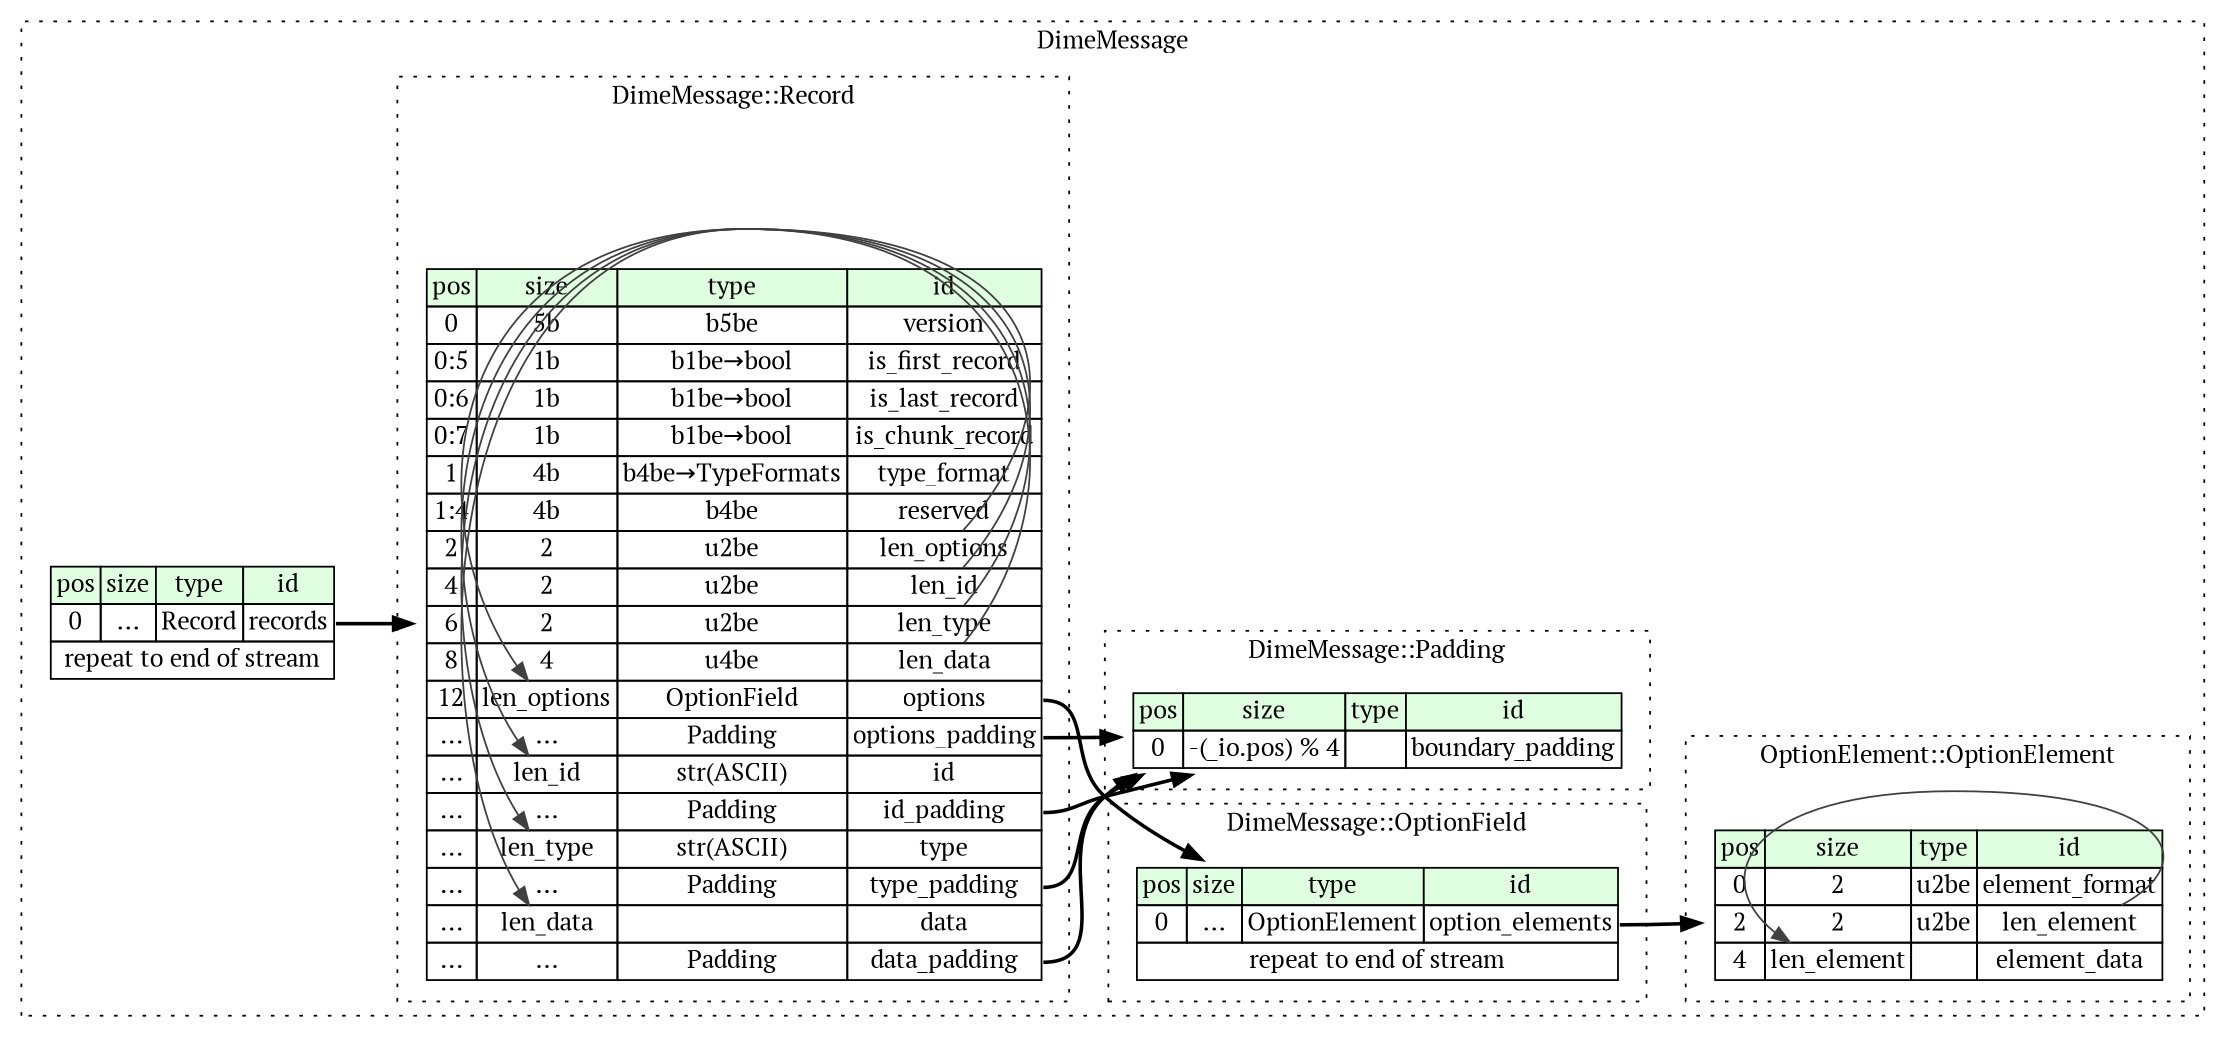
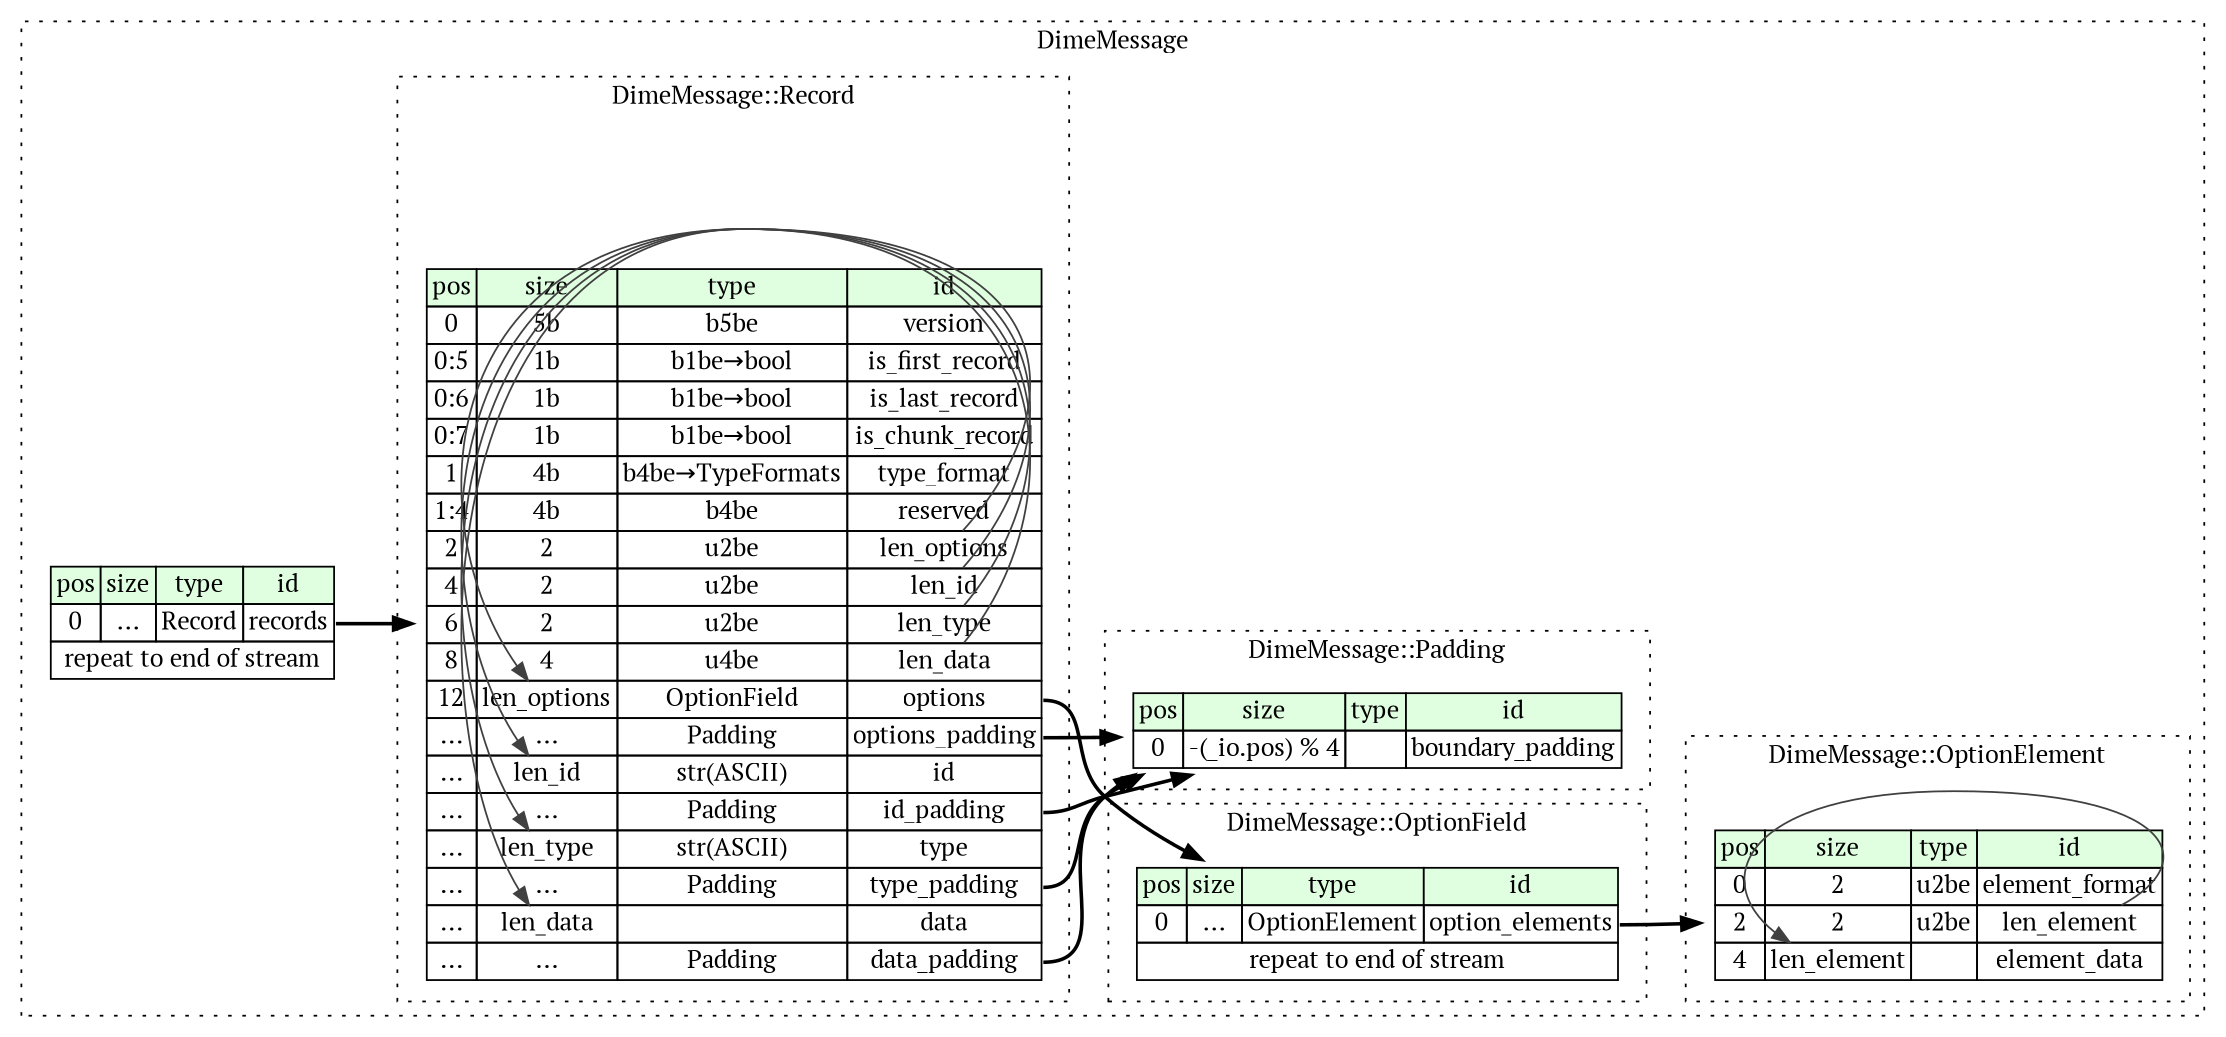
(1938, 756) -> (1938, 756)
